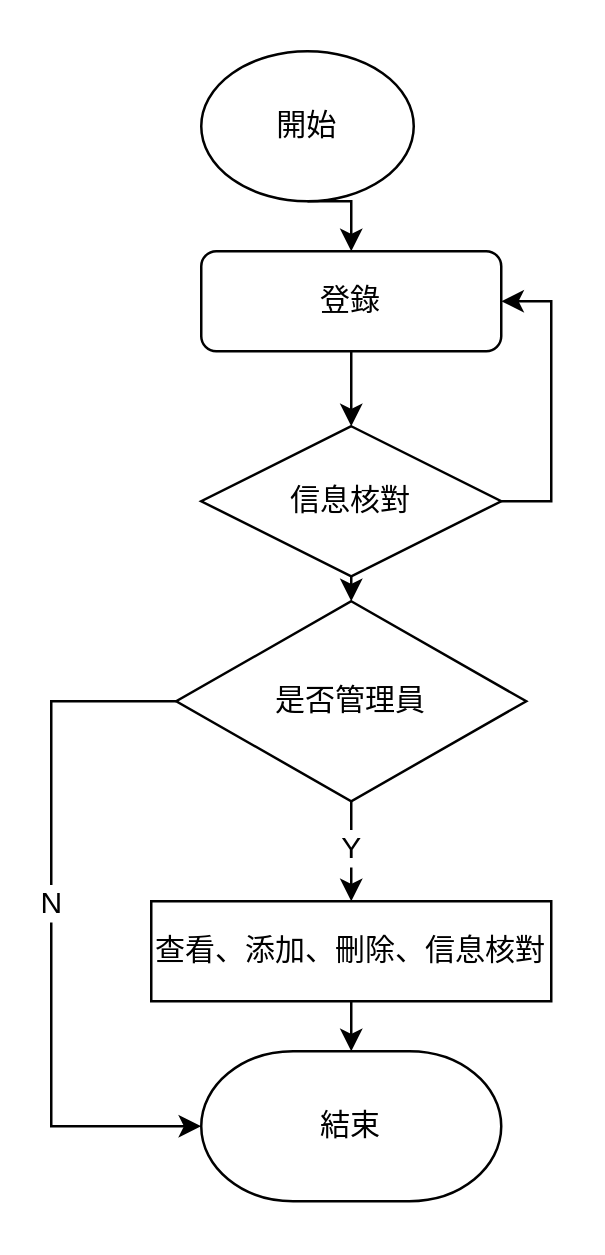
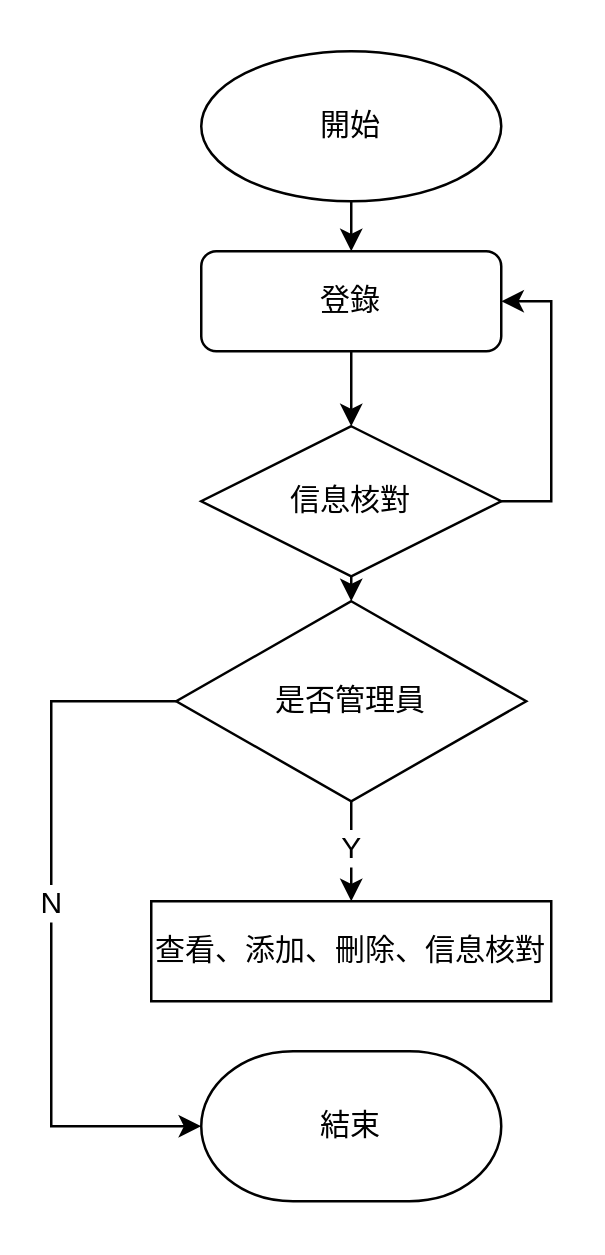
(308, 126) -> (351, 126)
(351, 1018) -> none
